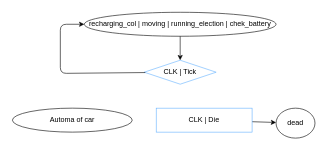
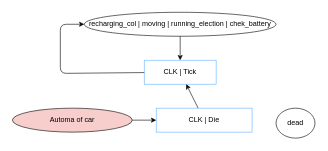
(180, 72) -> (180, 72)
(72, 120) -> (72, 120)
none -> (150, 120)
(270, 122) -> (189, 90)
